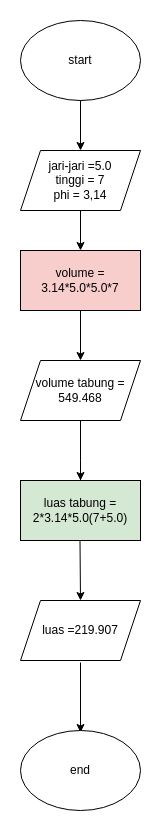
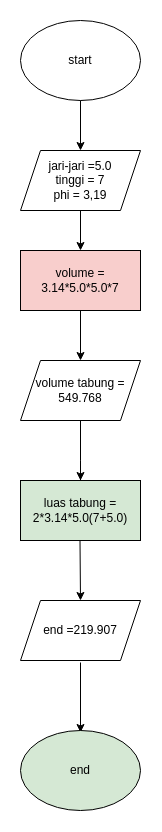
(81, 181) -> (81, 181)
(81, 391) -> (81, 391)
(81, 631) -> (81, 631)
(81, 771) -> (81, 771)
